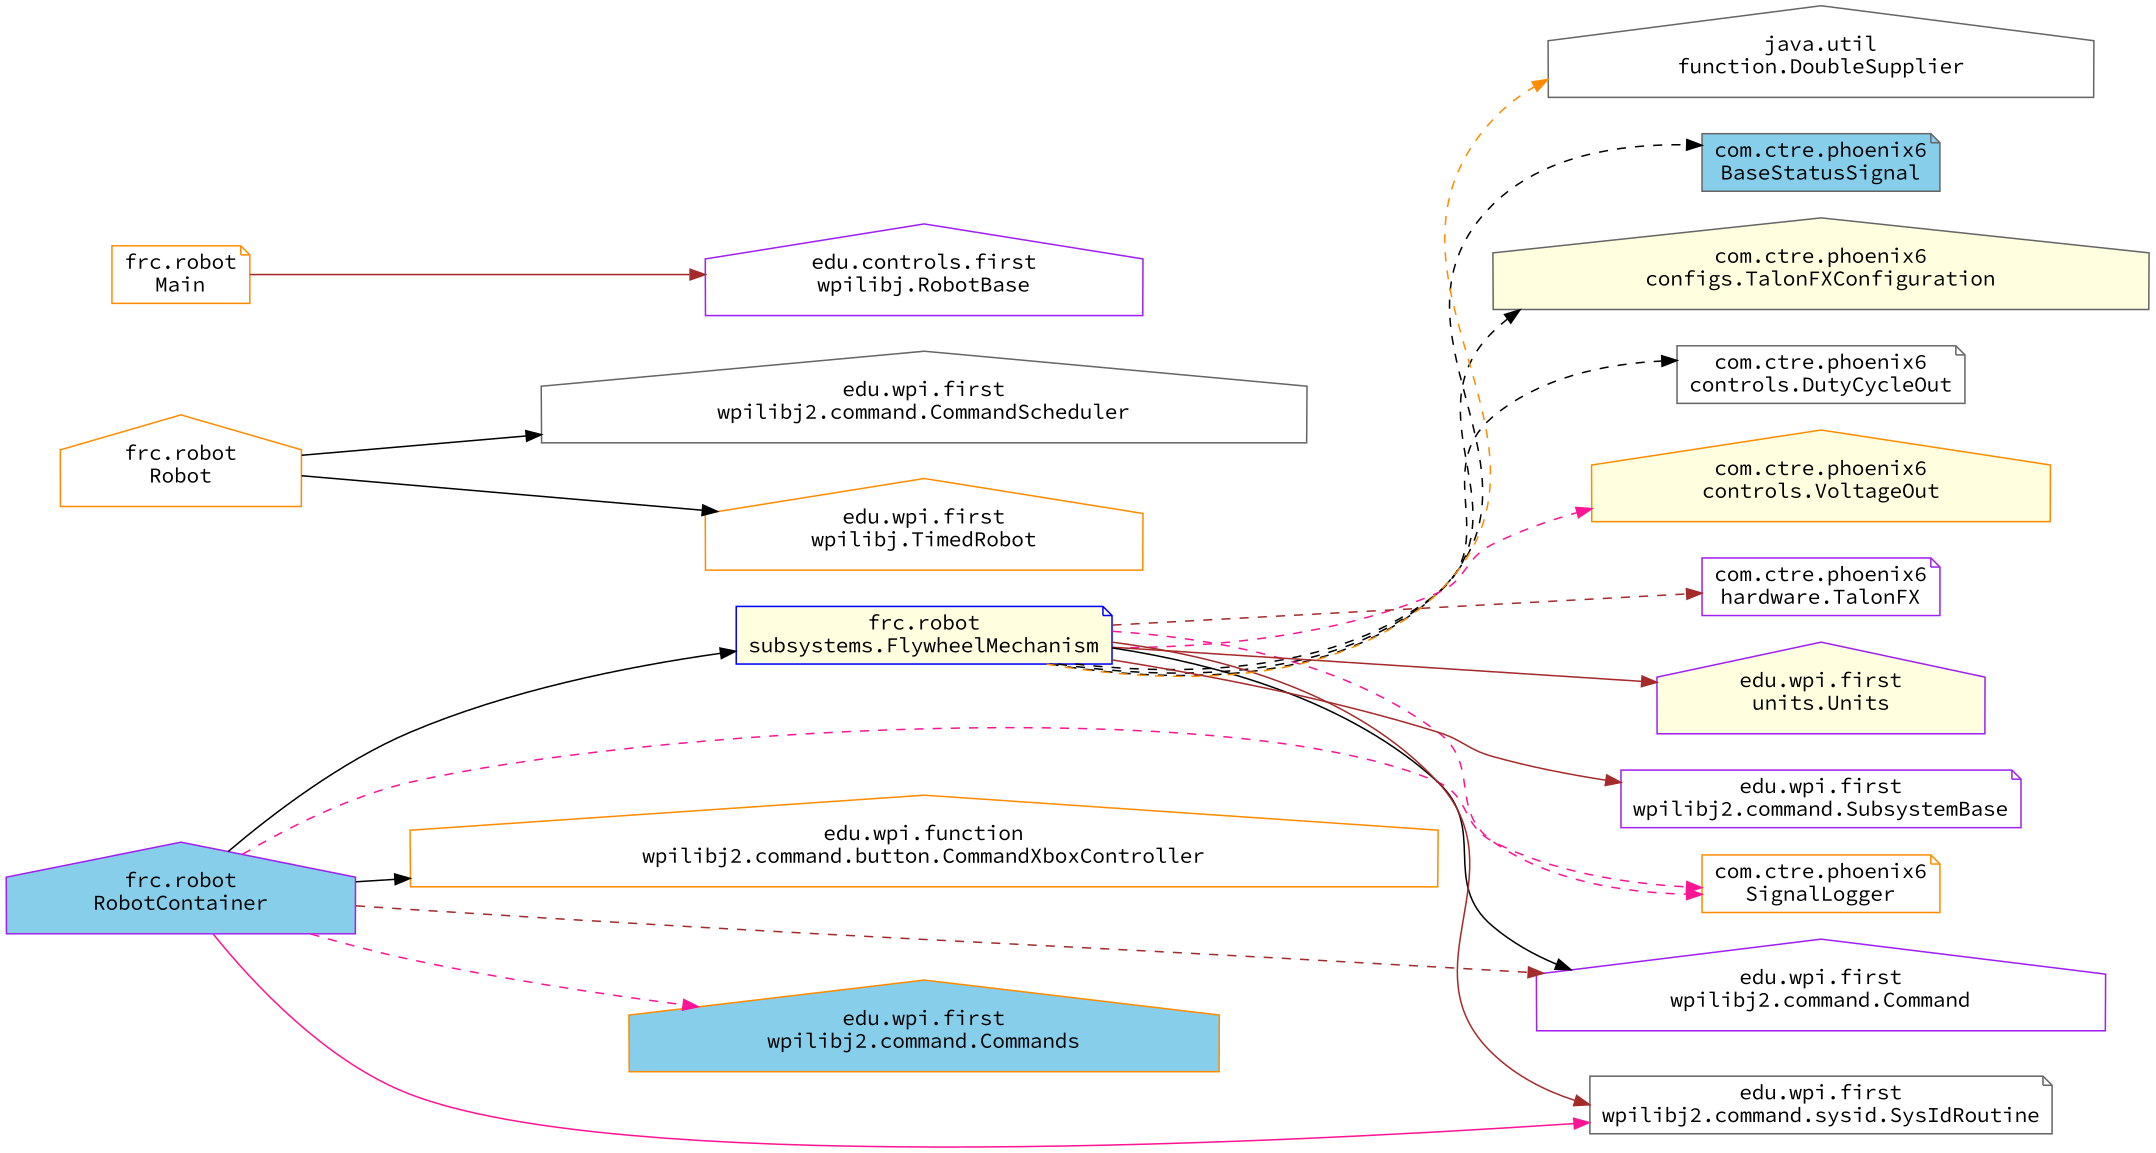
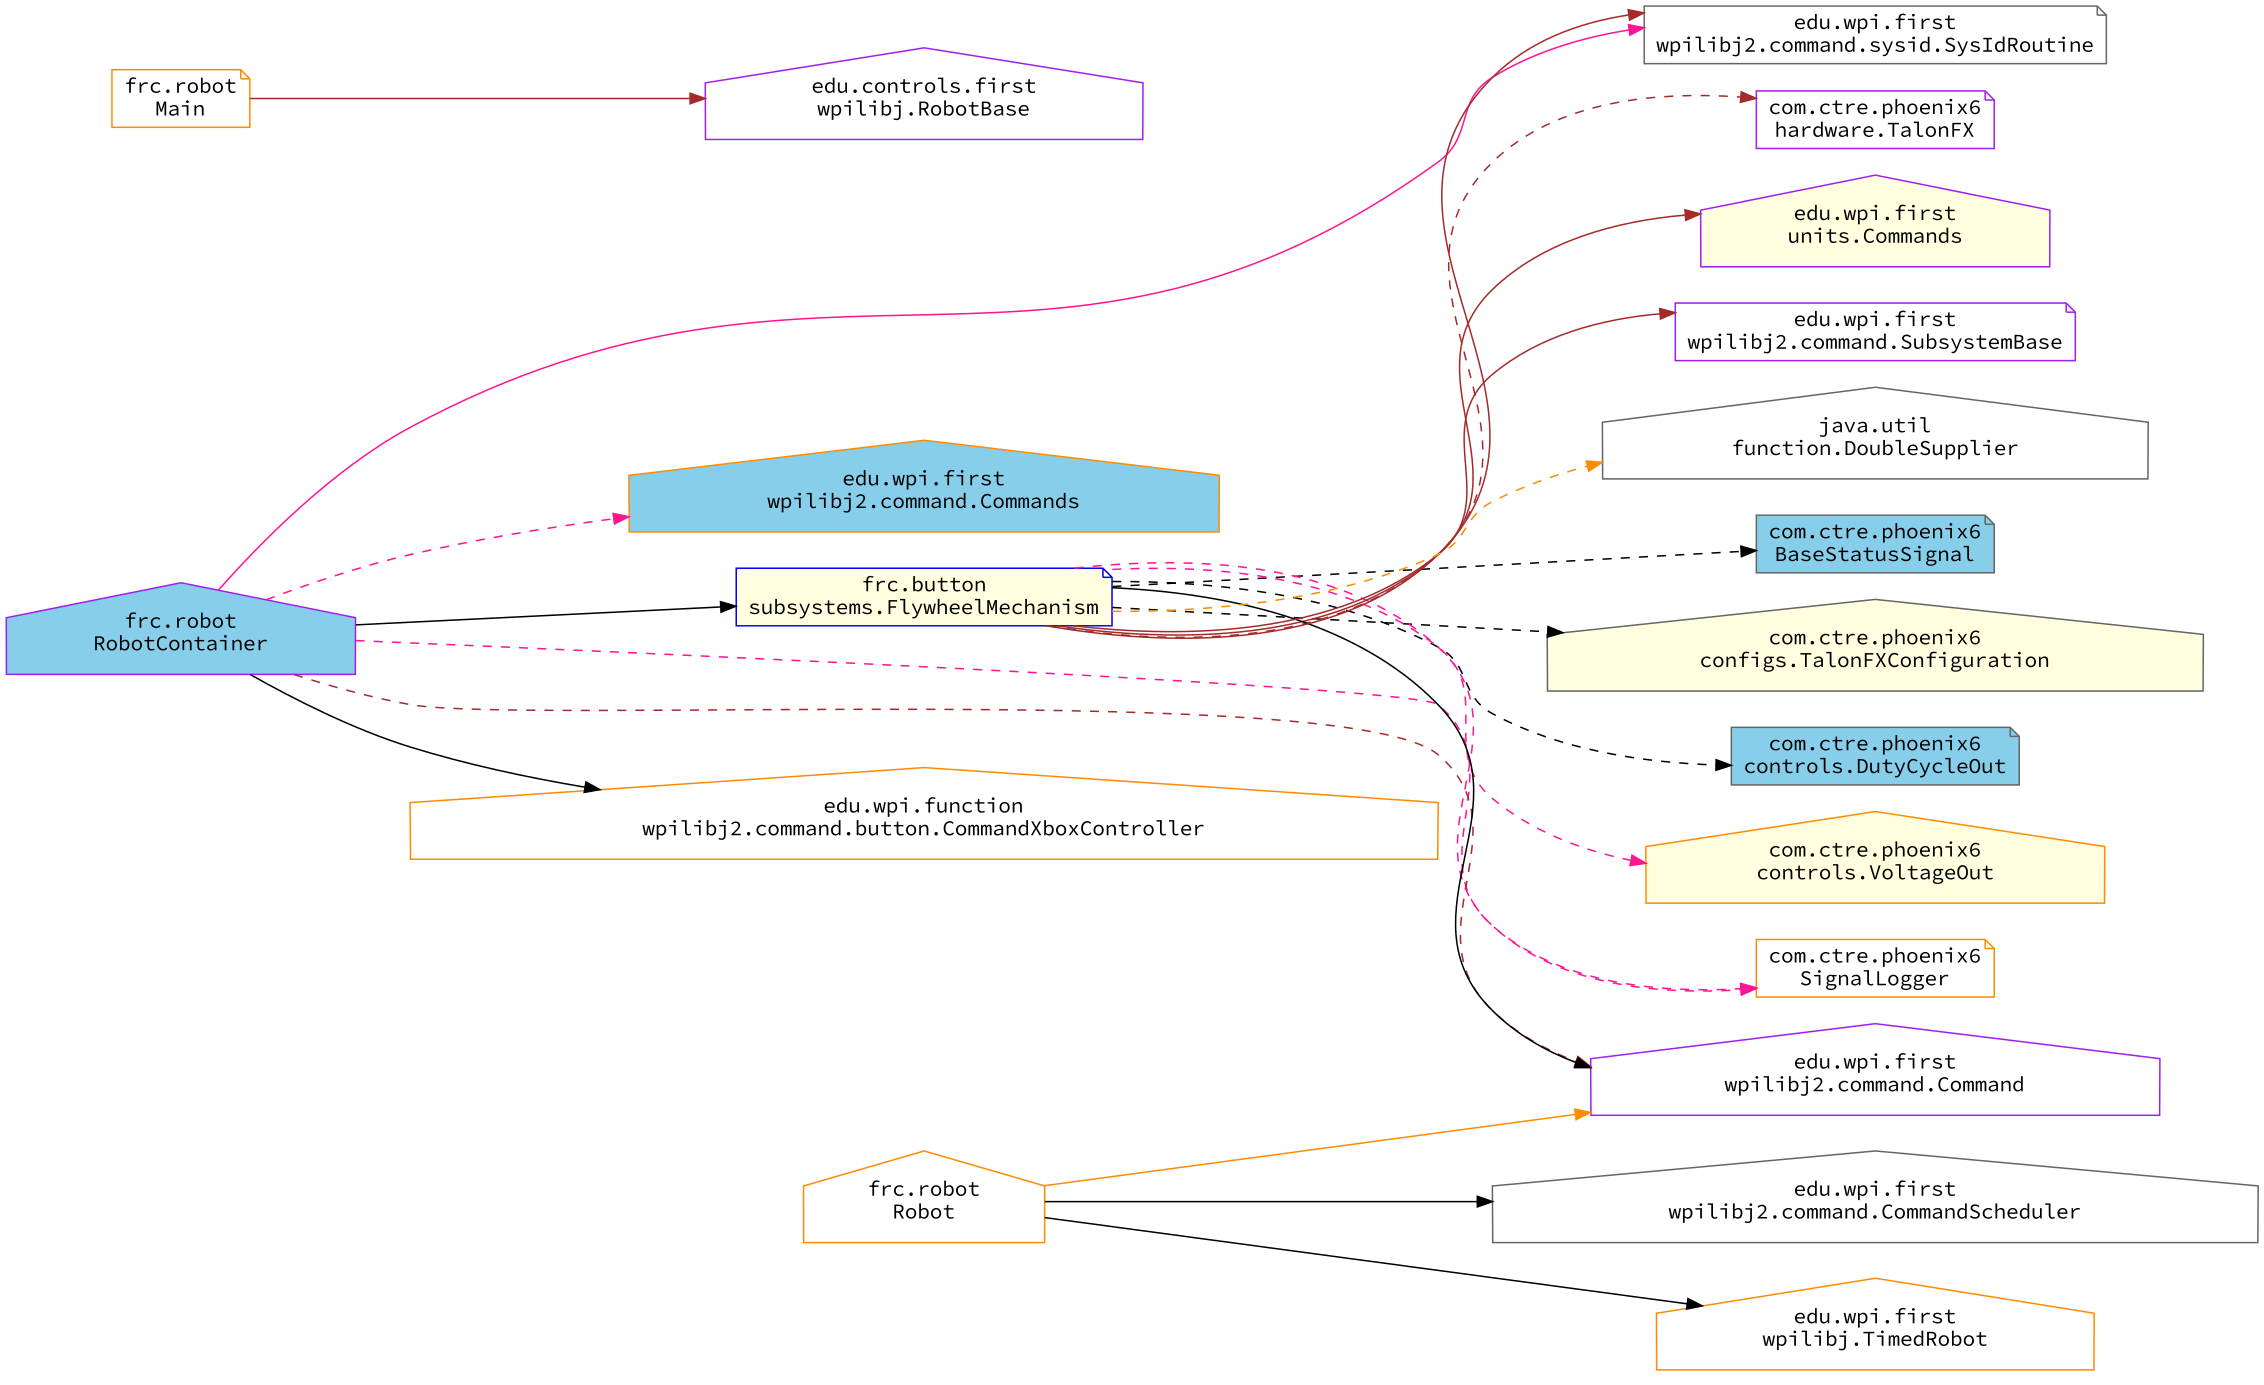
(1821, 375) -> (1875, 756)
(924, 635) -> (924, 597)
(1821, 693) -> (1875, 226)
none -> (1310, 1150)
